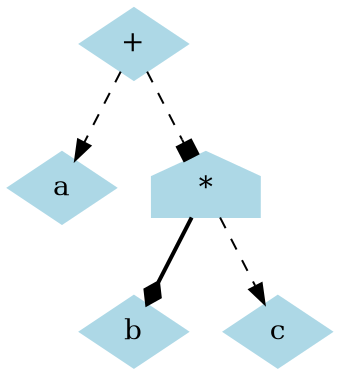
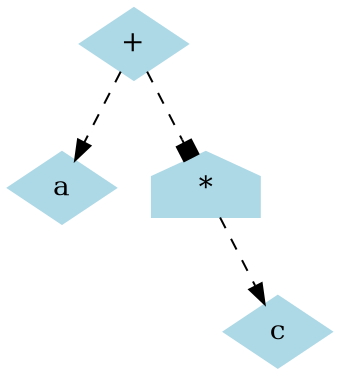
(134, 332) -> none
